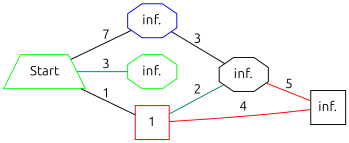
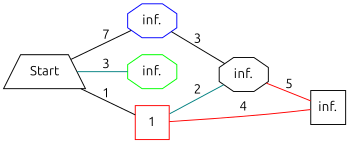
(45, 72) -> (45, 72)
